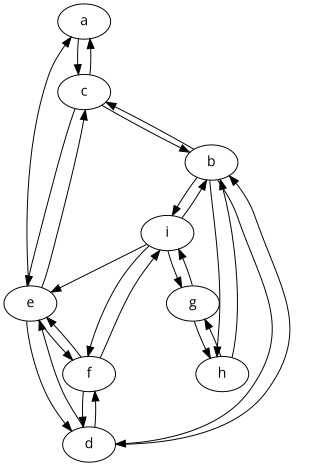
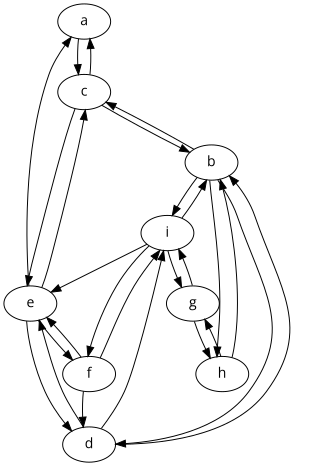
(96, 414) -> (139, 348)
